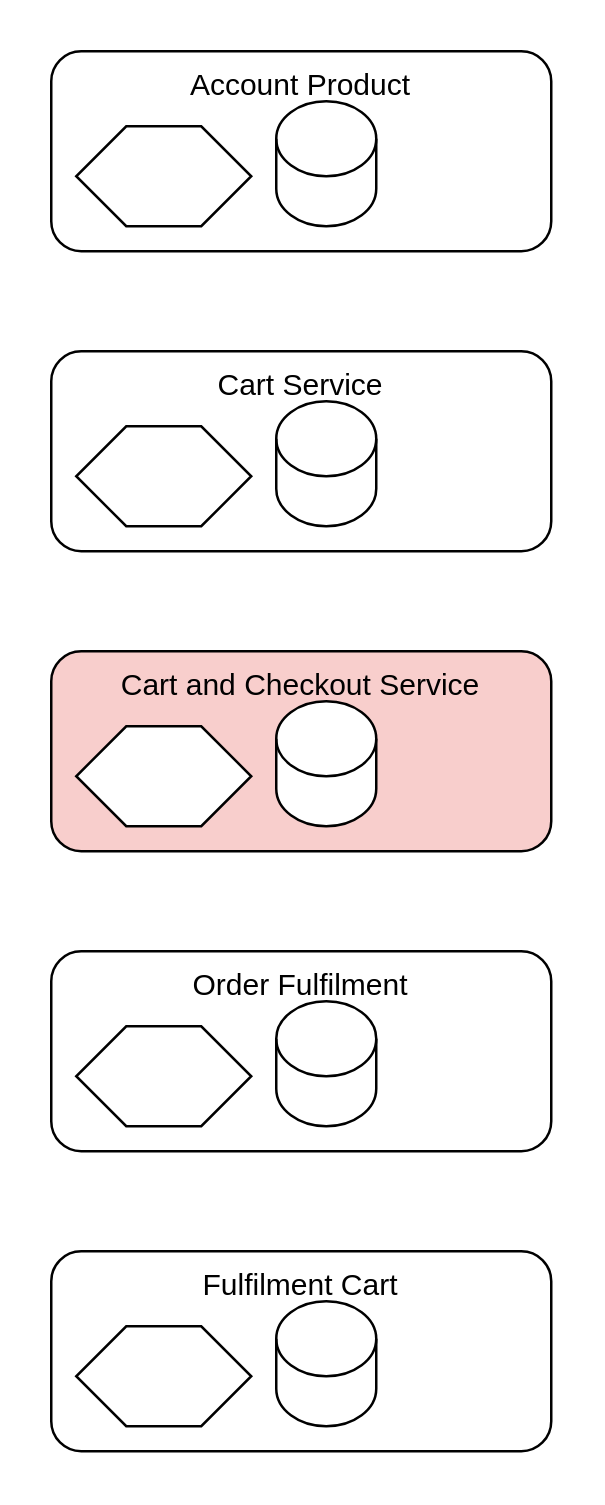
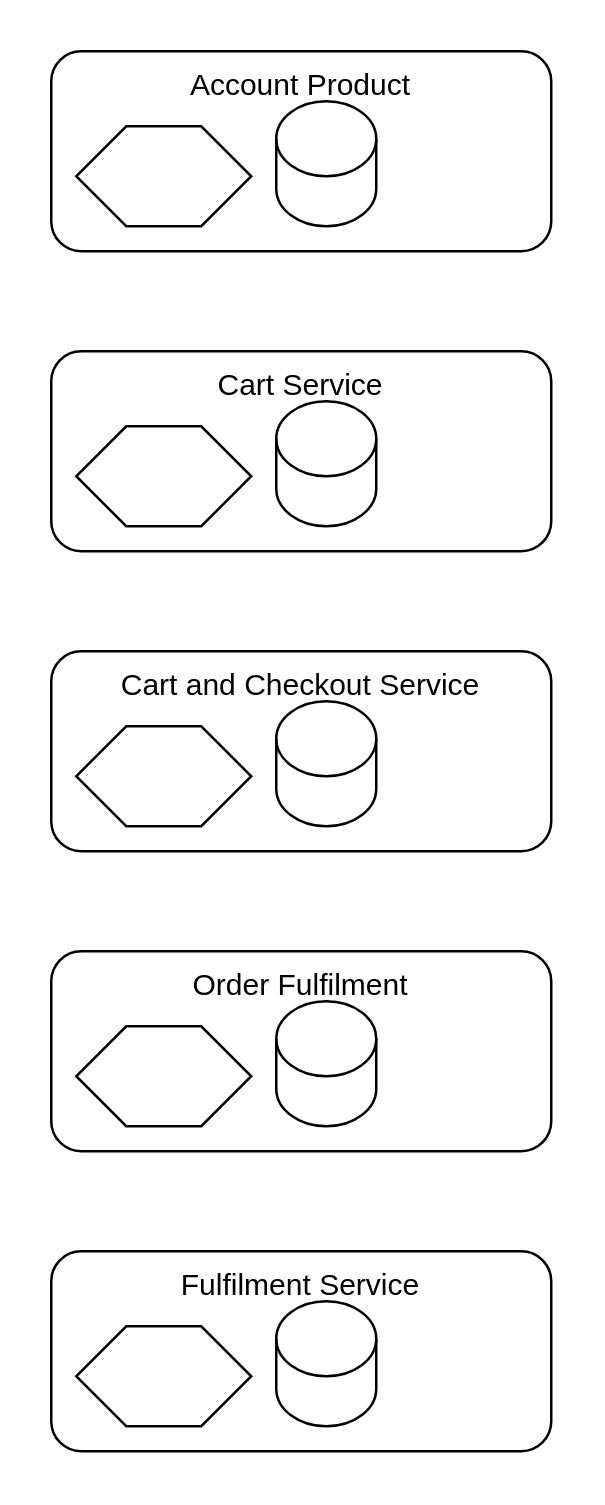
(301, 687) -> (301, 687)
(301, 1287) -> (301, 1287)
